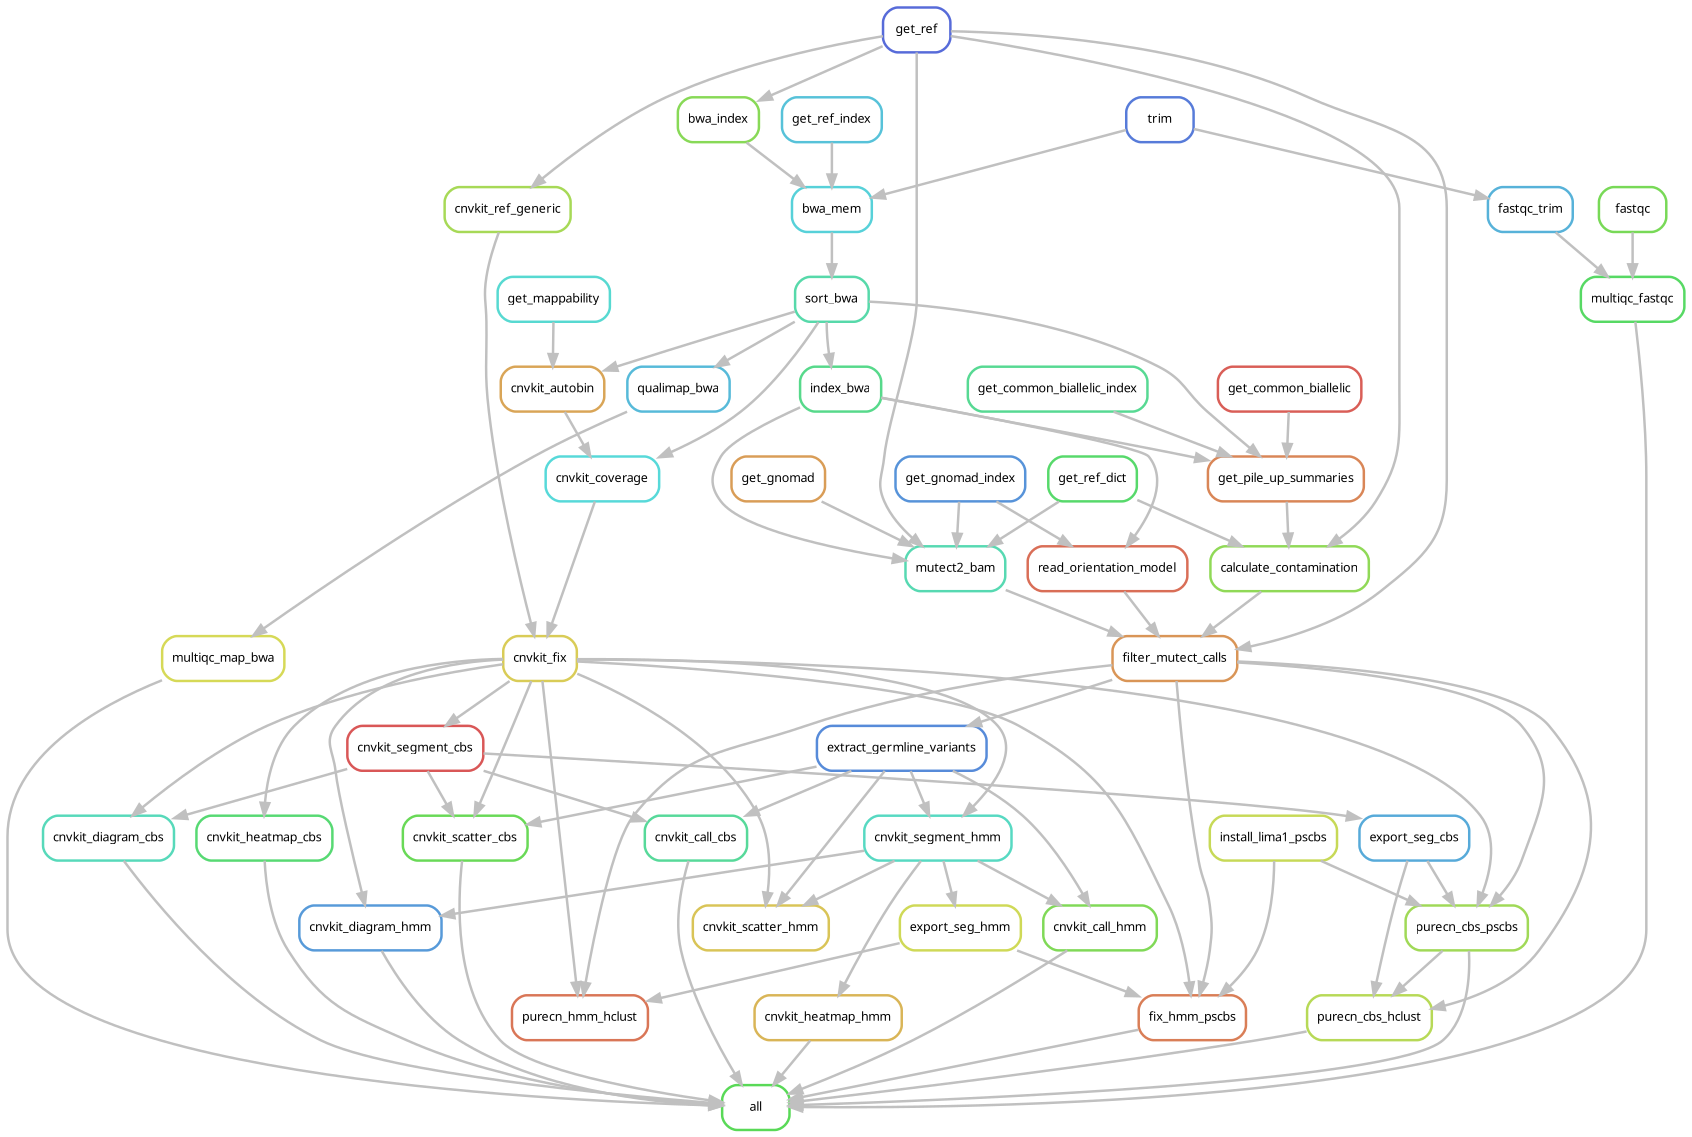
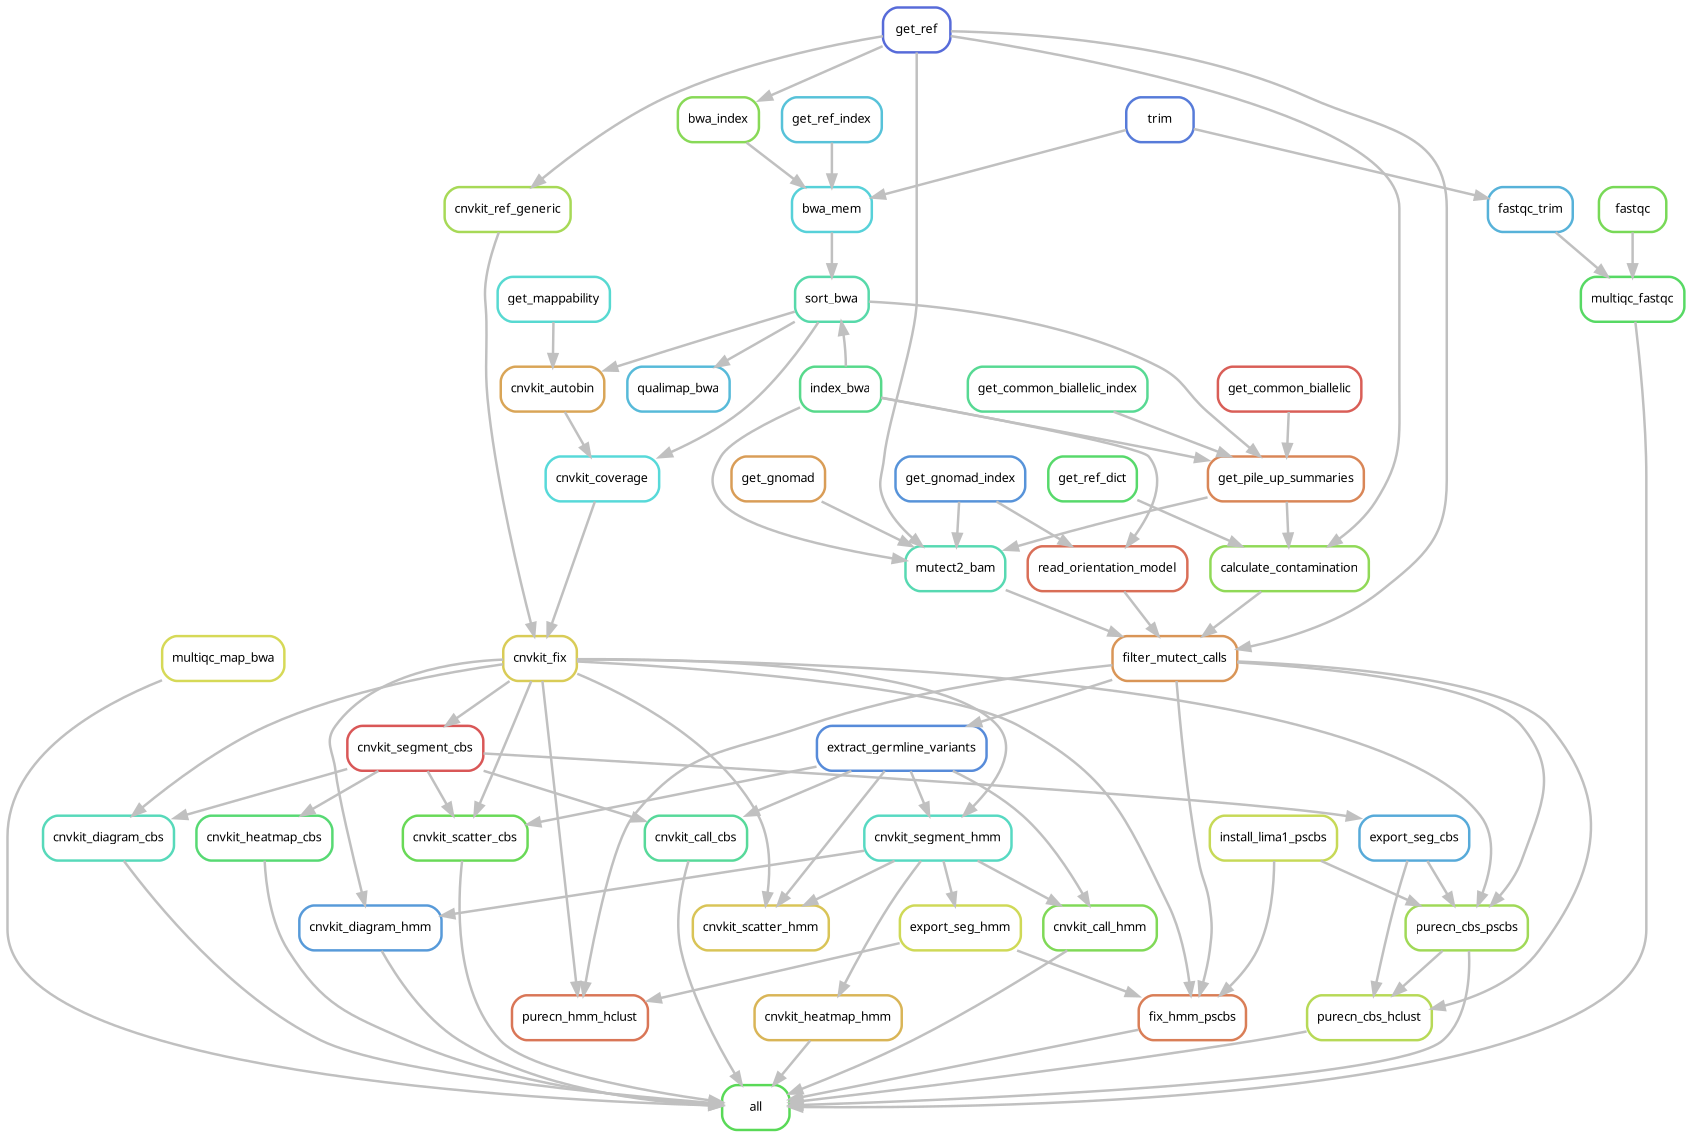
(827, 338) -> (845, 351)
(440, 511) -> none
(1037, 516) -> (1112, 520)
(360, 685) -> (347, 789)
